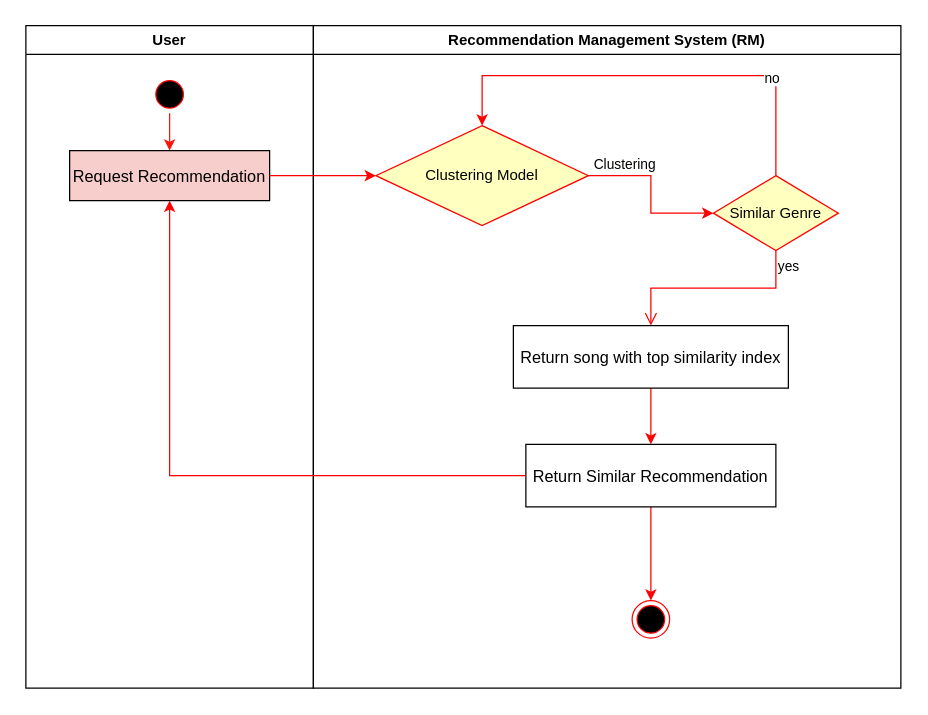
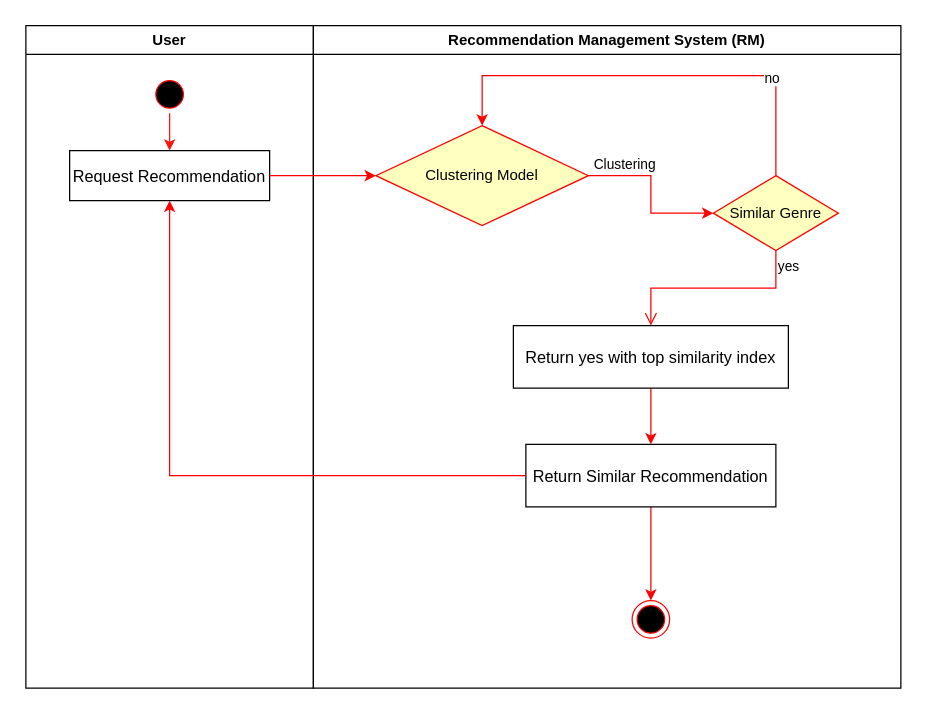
(169, 176) -> (169, 176)
(650, 358) -> (650, 358)
